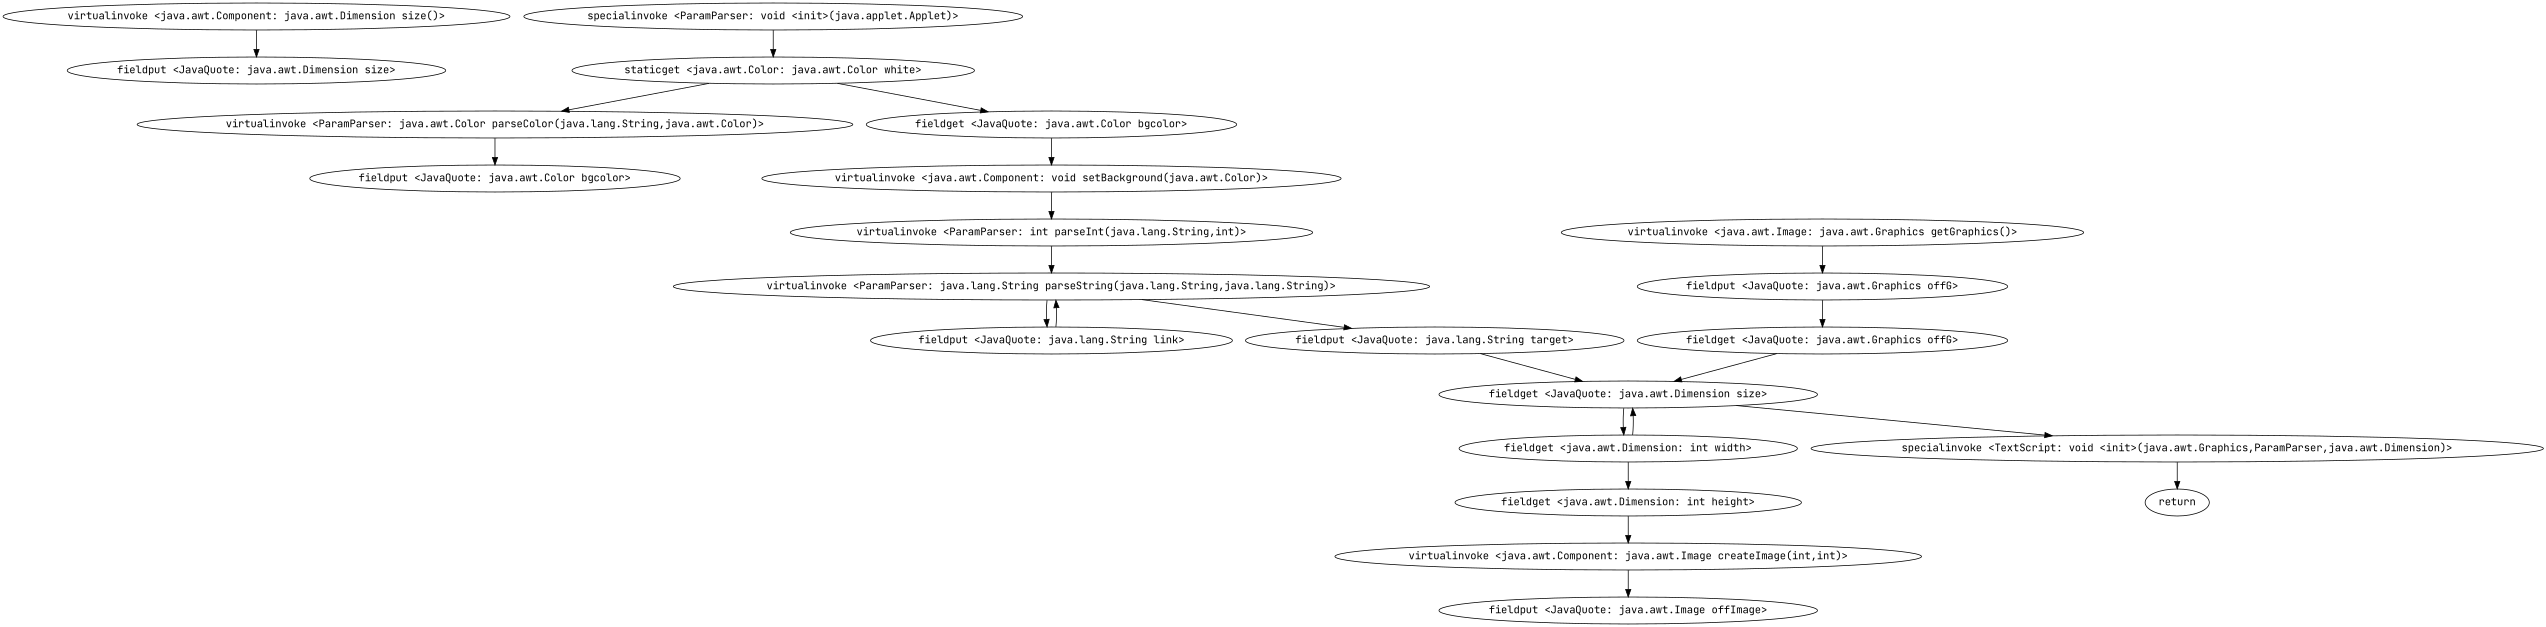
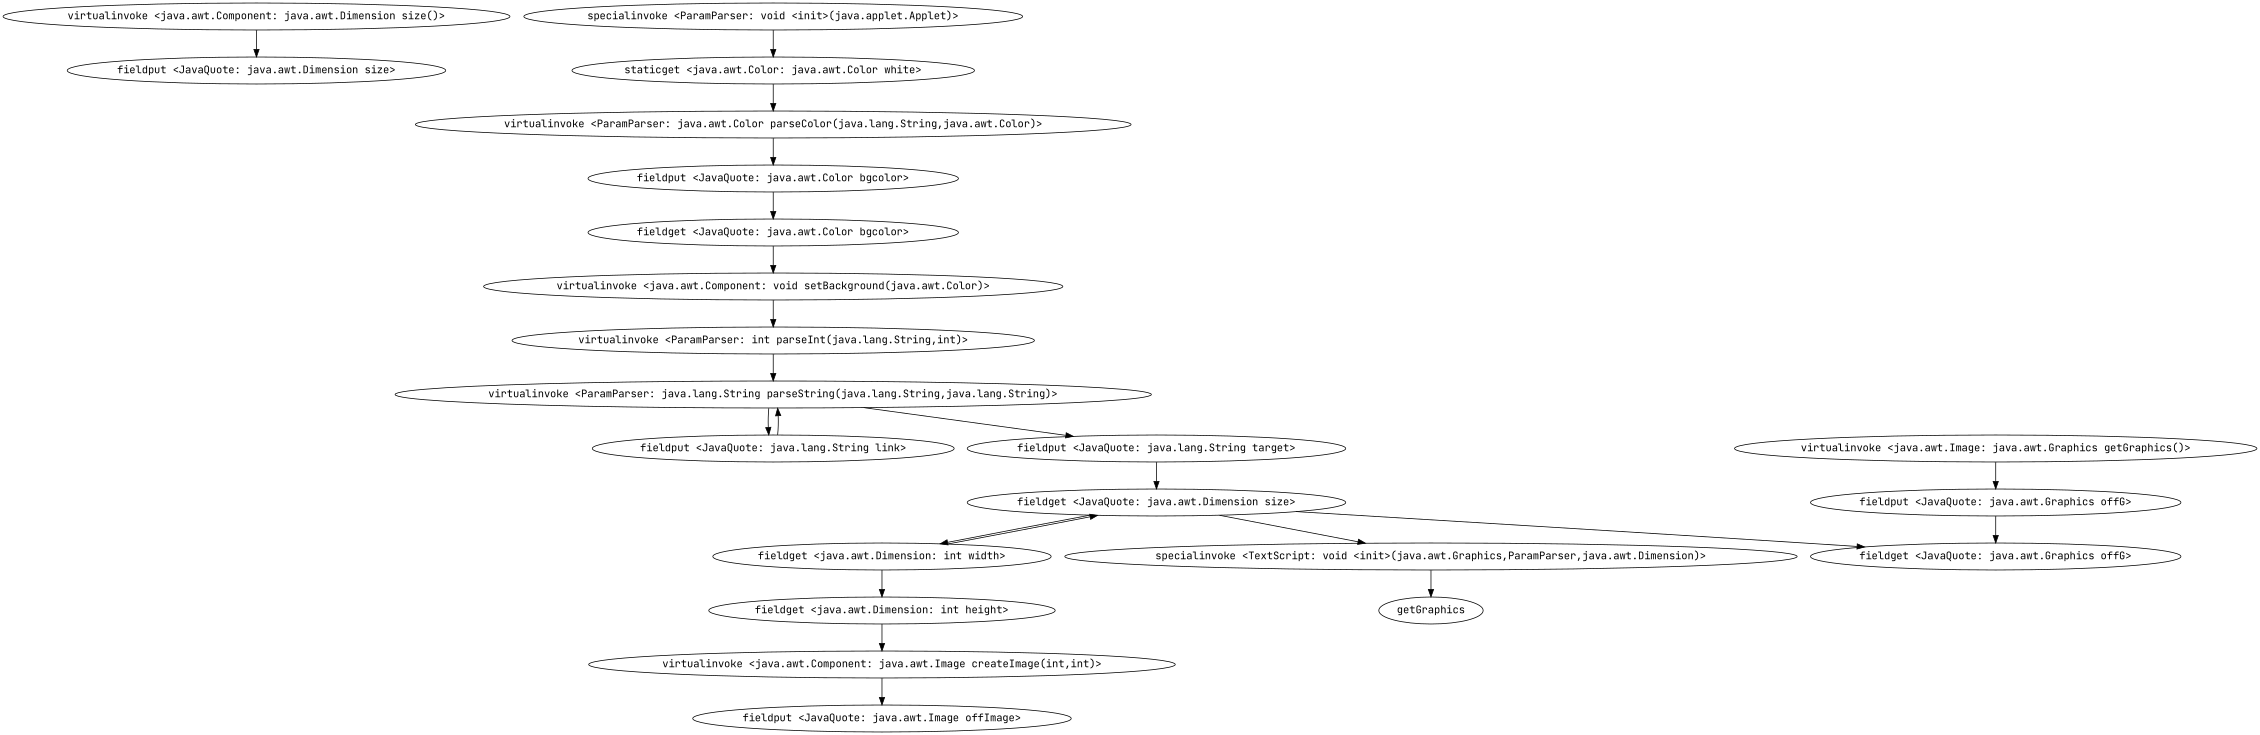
(909, 97) -> (773, 202)
(1729, 366) -> (1576, 529)
(2177, 502) -> (1431, 610)
